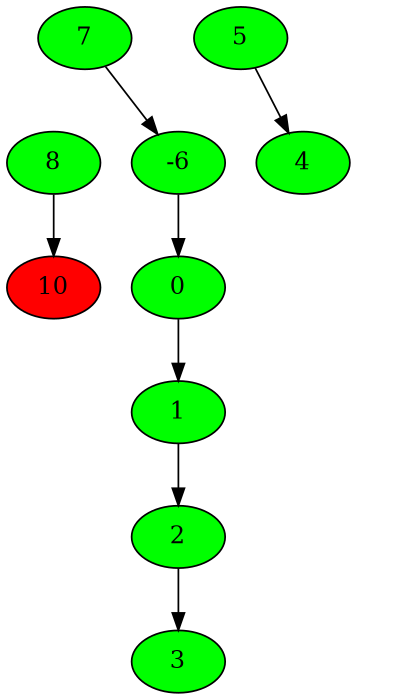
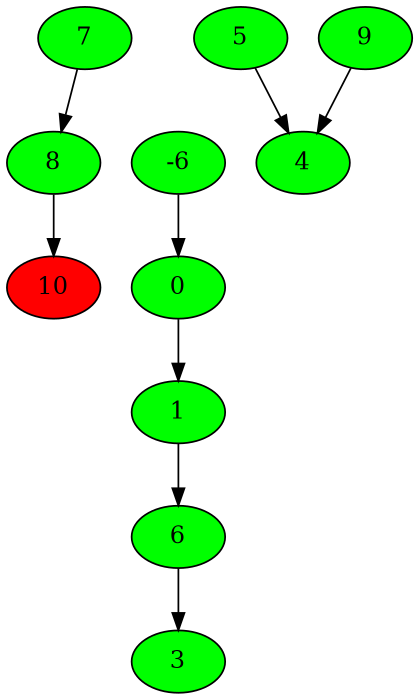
none -> (365, 38)
(126, 93) -> (71, 92)
(178, 537) -> (178, 537)
